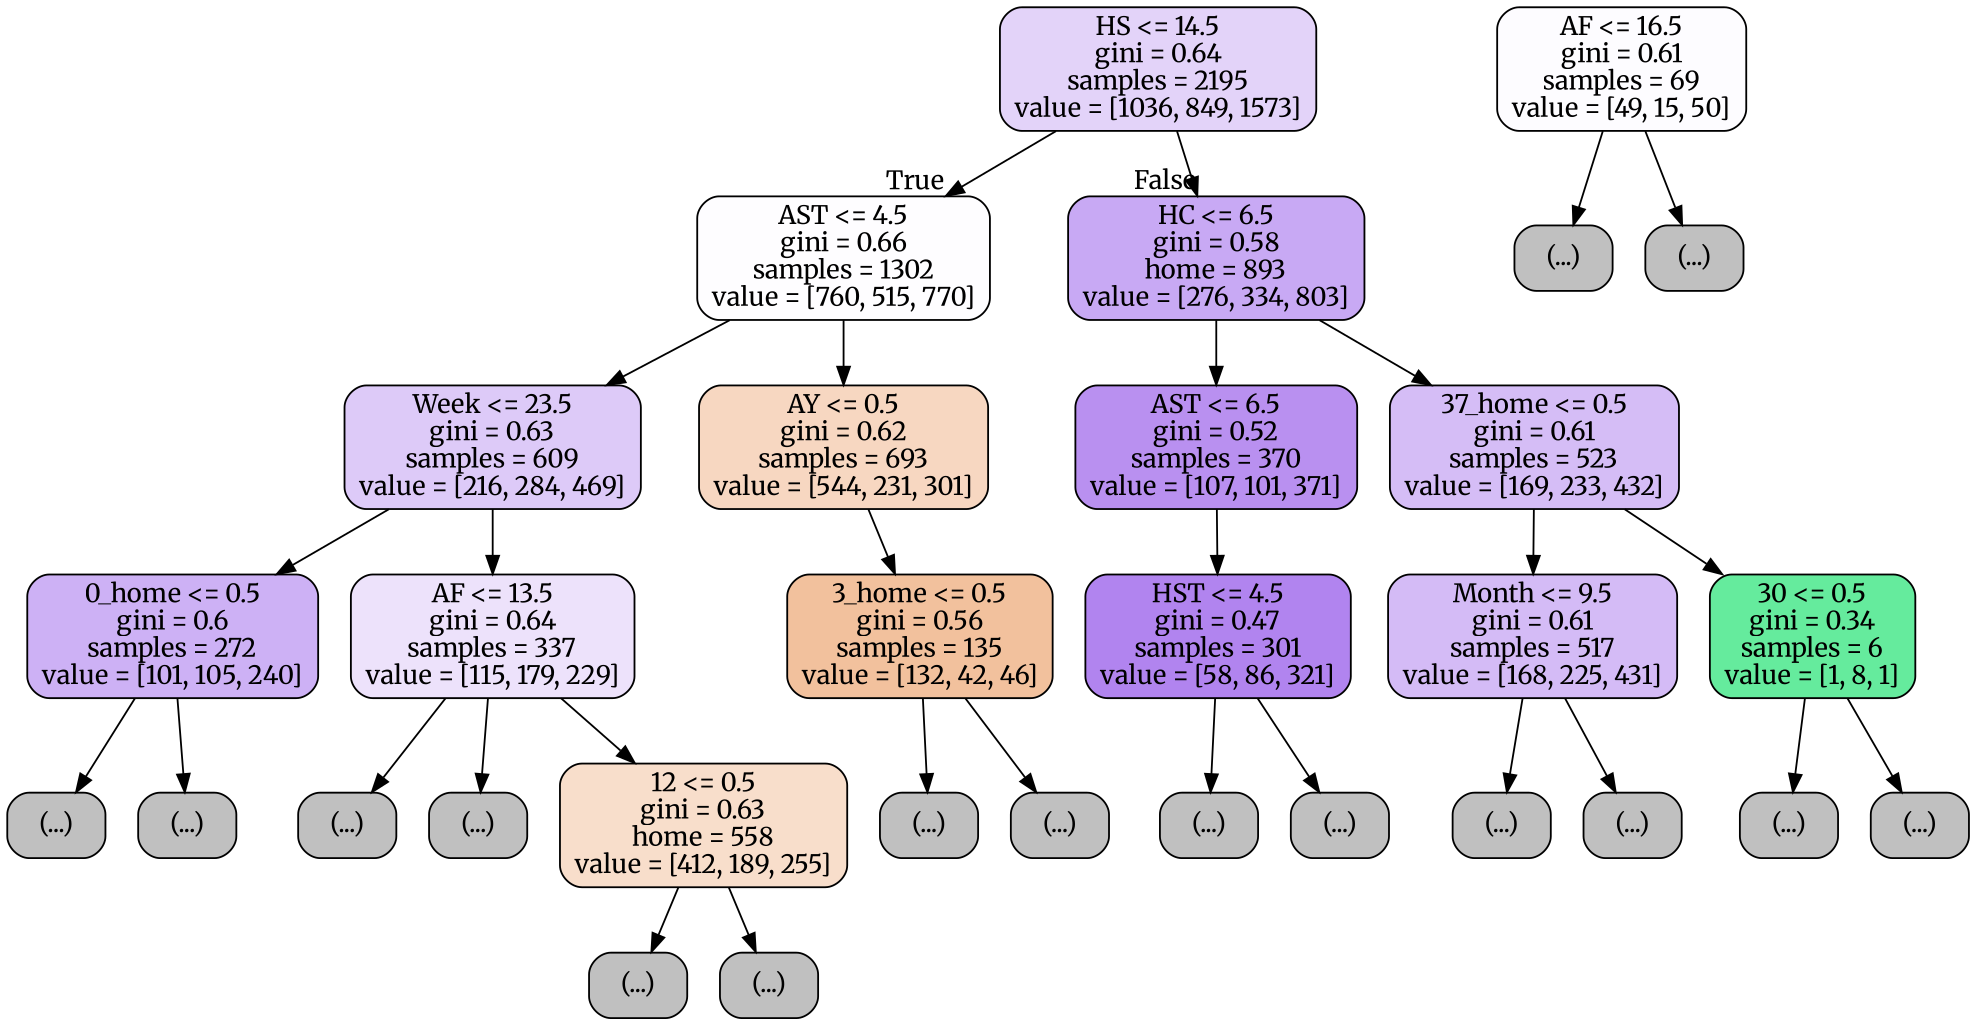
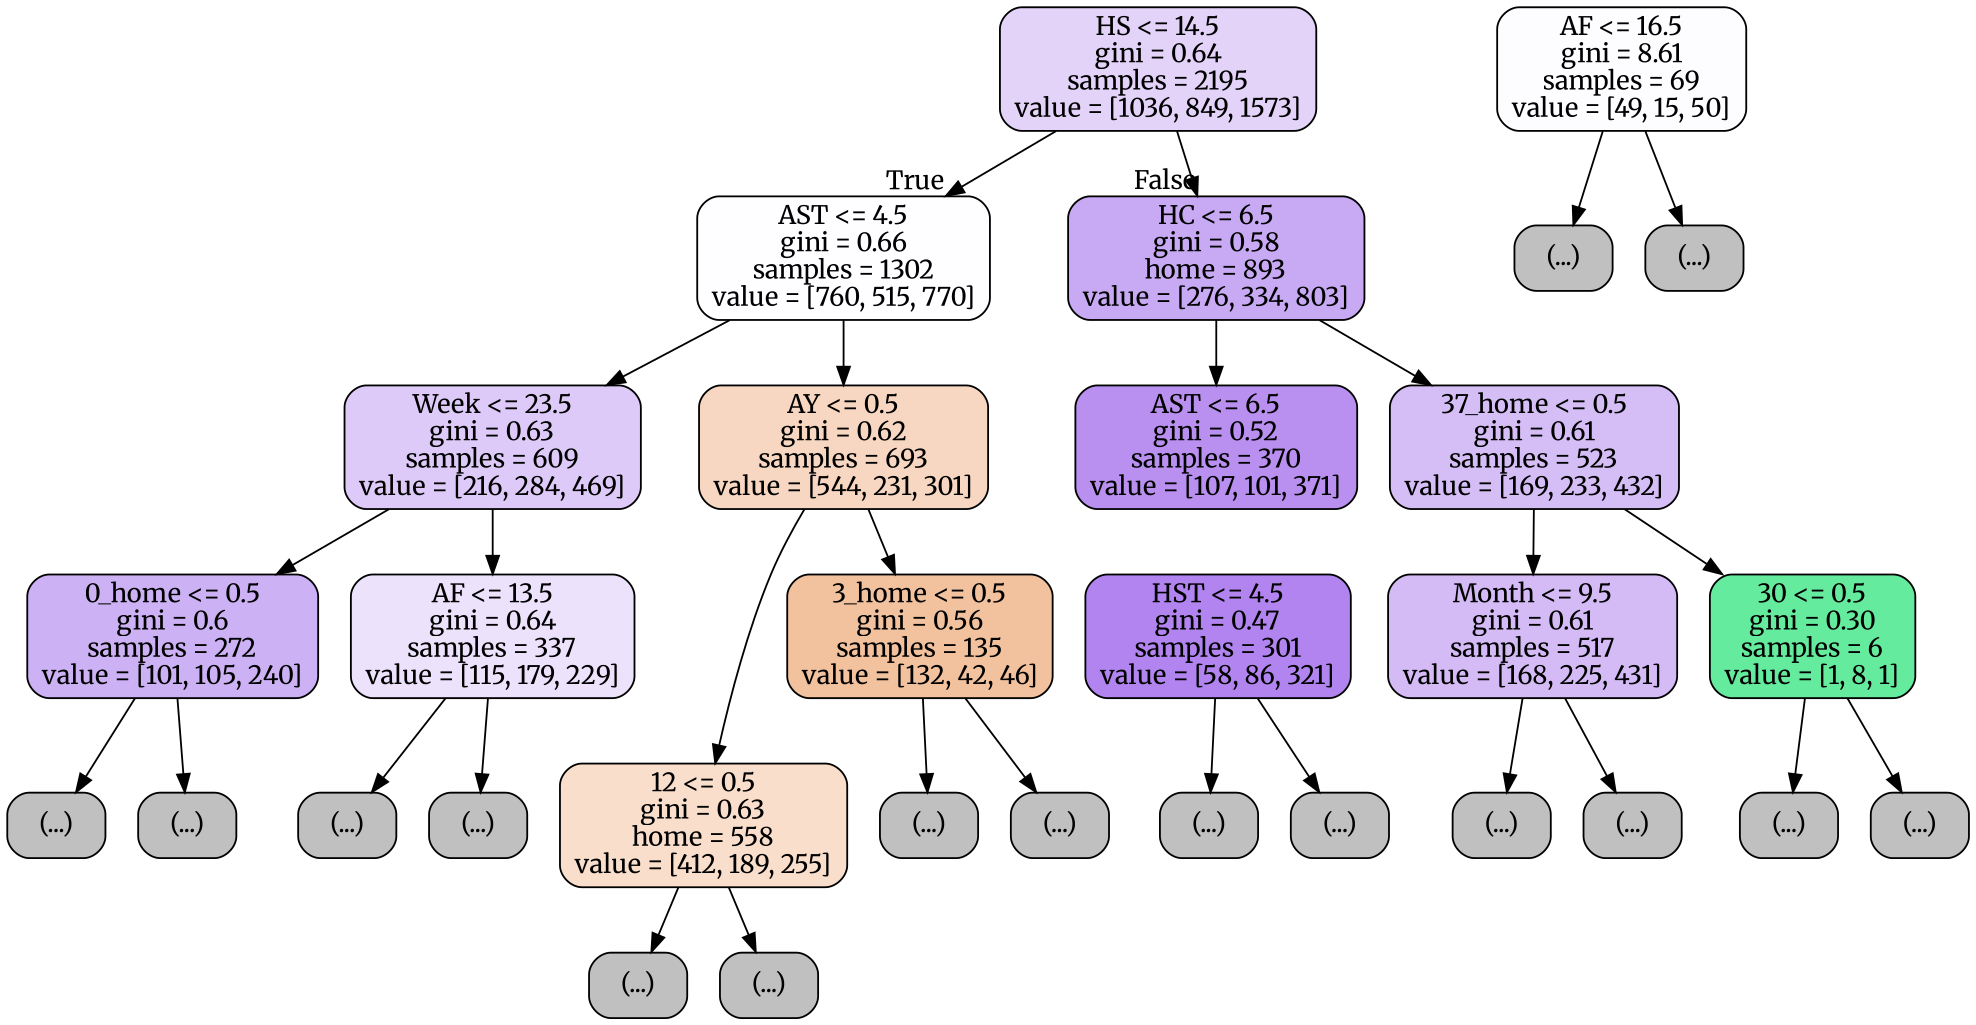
(1622, 69) -> (1622, 69)
(1217, 532) -> none
(1813, 636) -> (1813, 636)
(591, 724) -> (753, 624)
